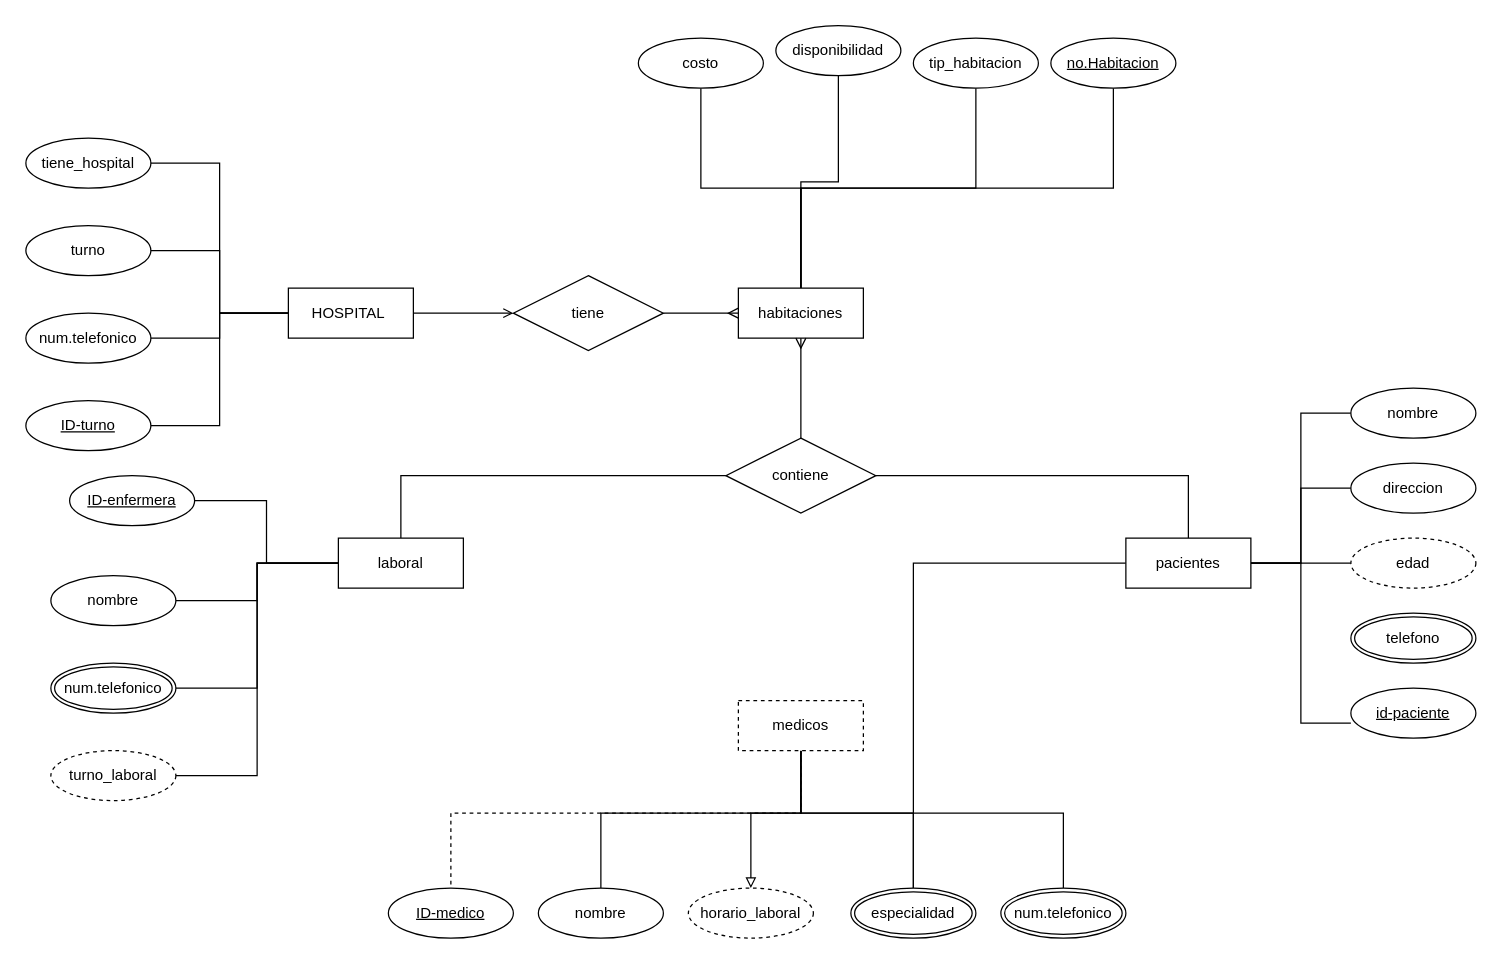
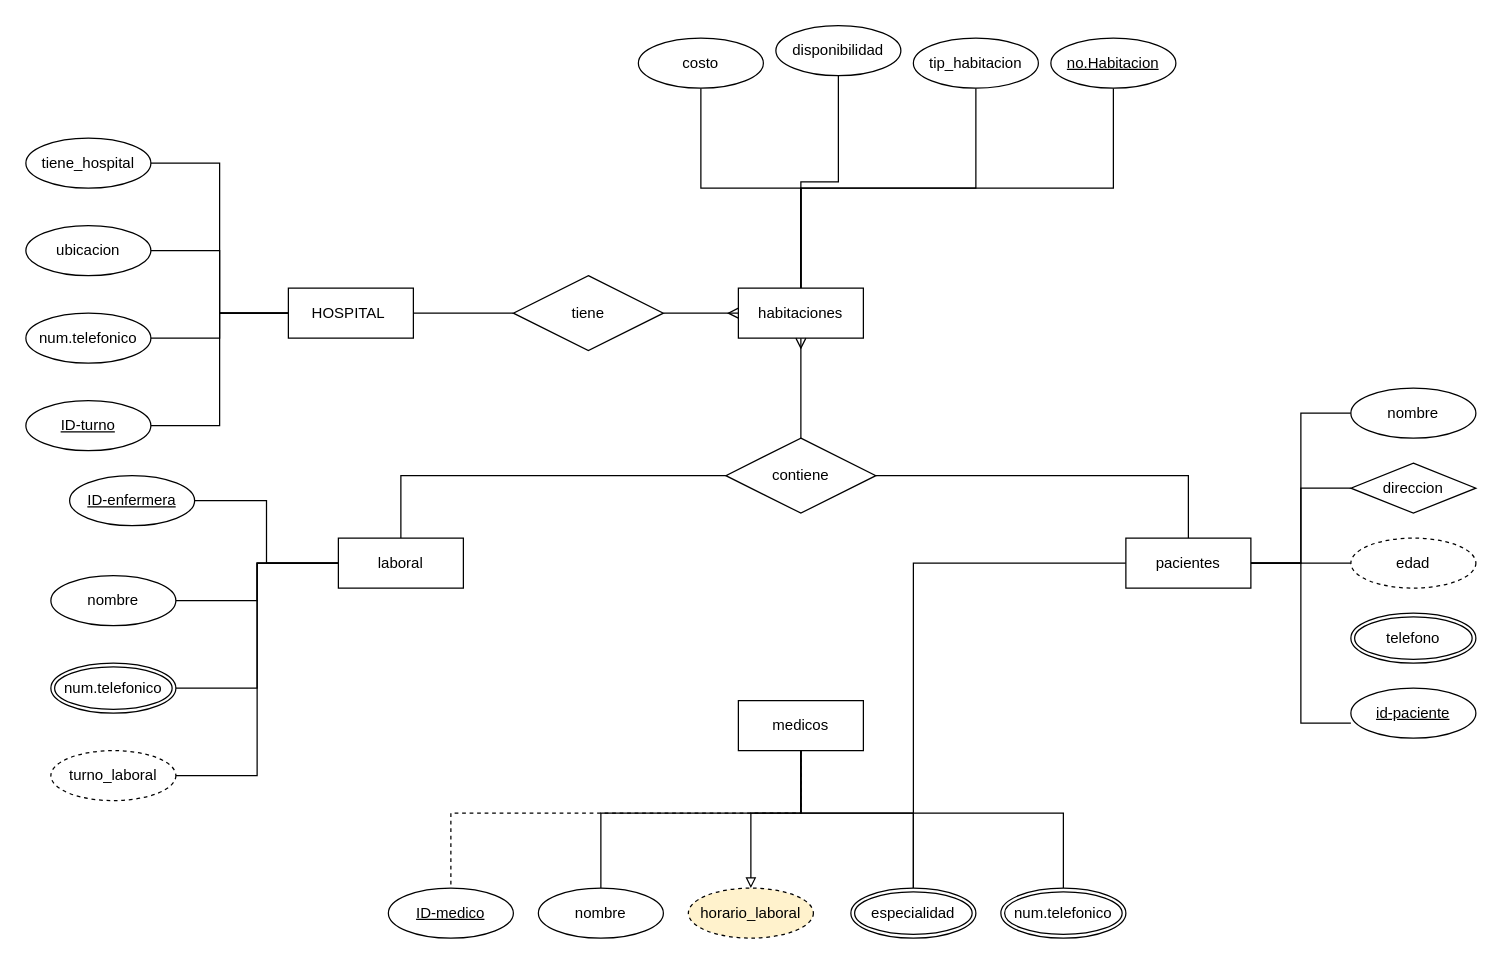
(88, 251) -> (88, 251)
(507, 313) -> (508, 313)
(1413, 488) -> (1413, 488)
(801, 726) -> (801, 726)
(751, 913) -> (751, 913)
